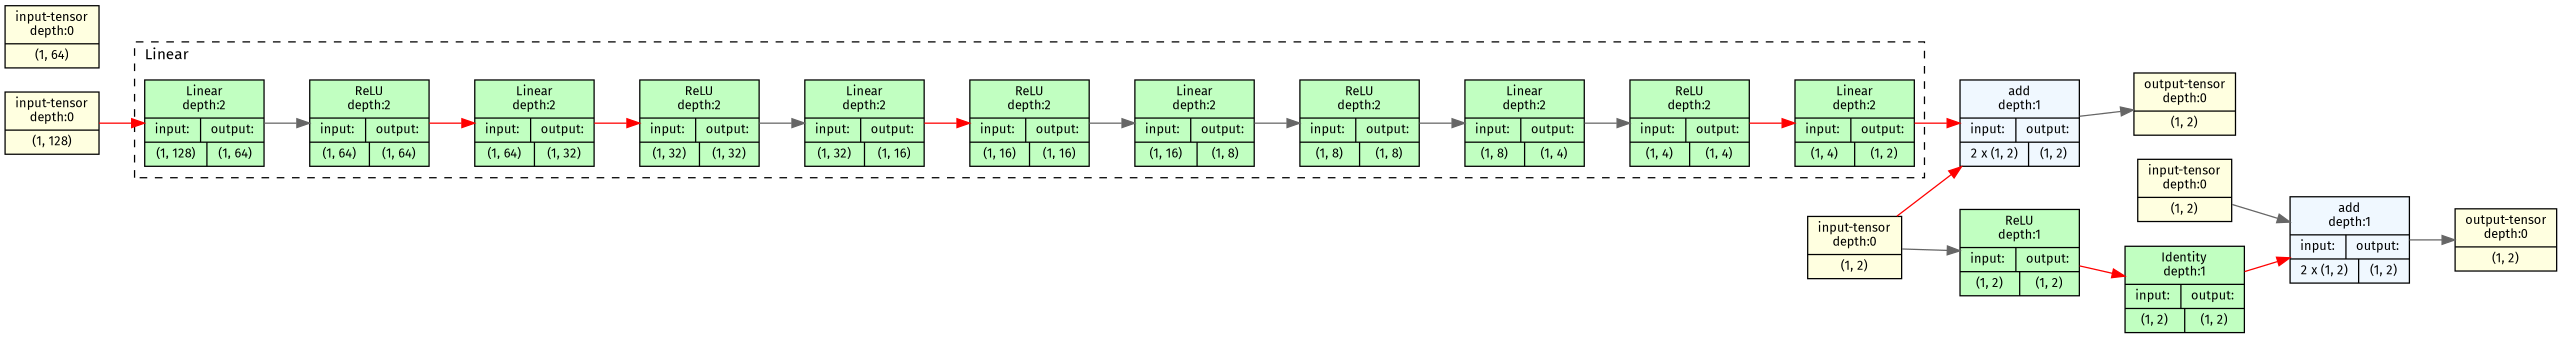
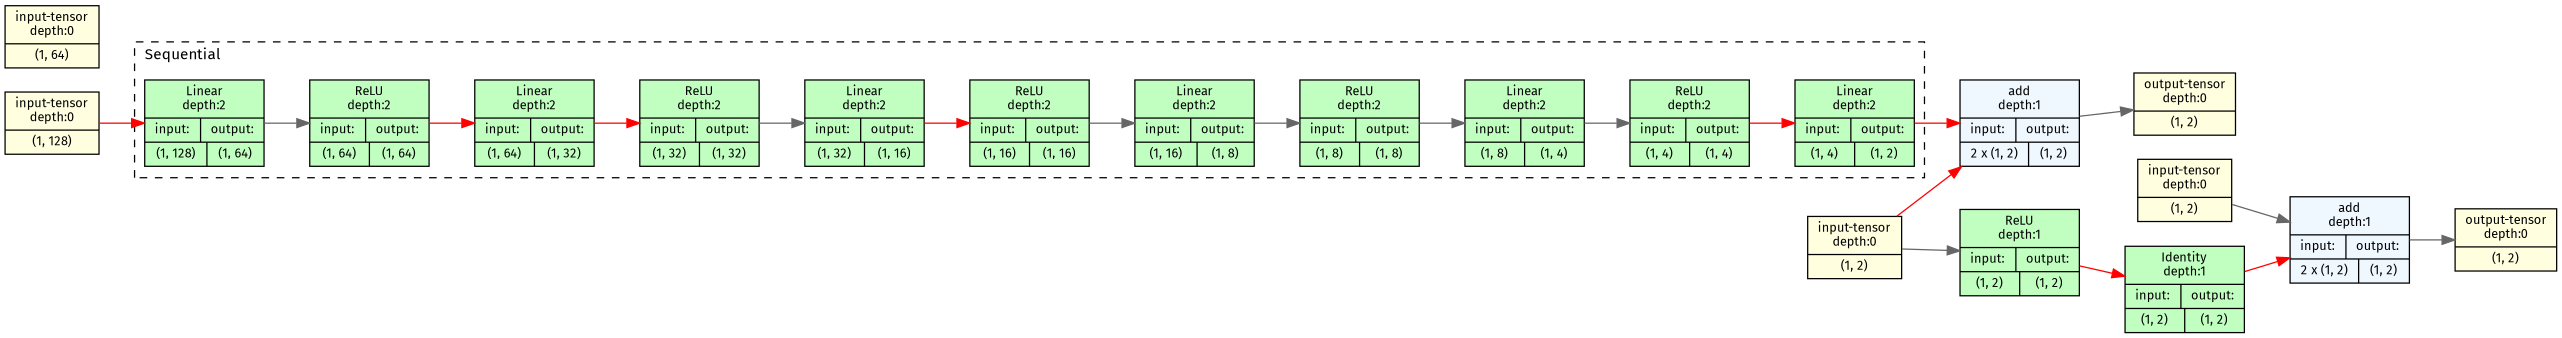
(167, 55) -> (183, 55)
